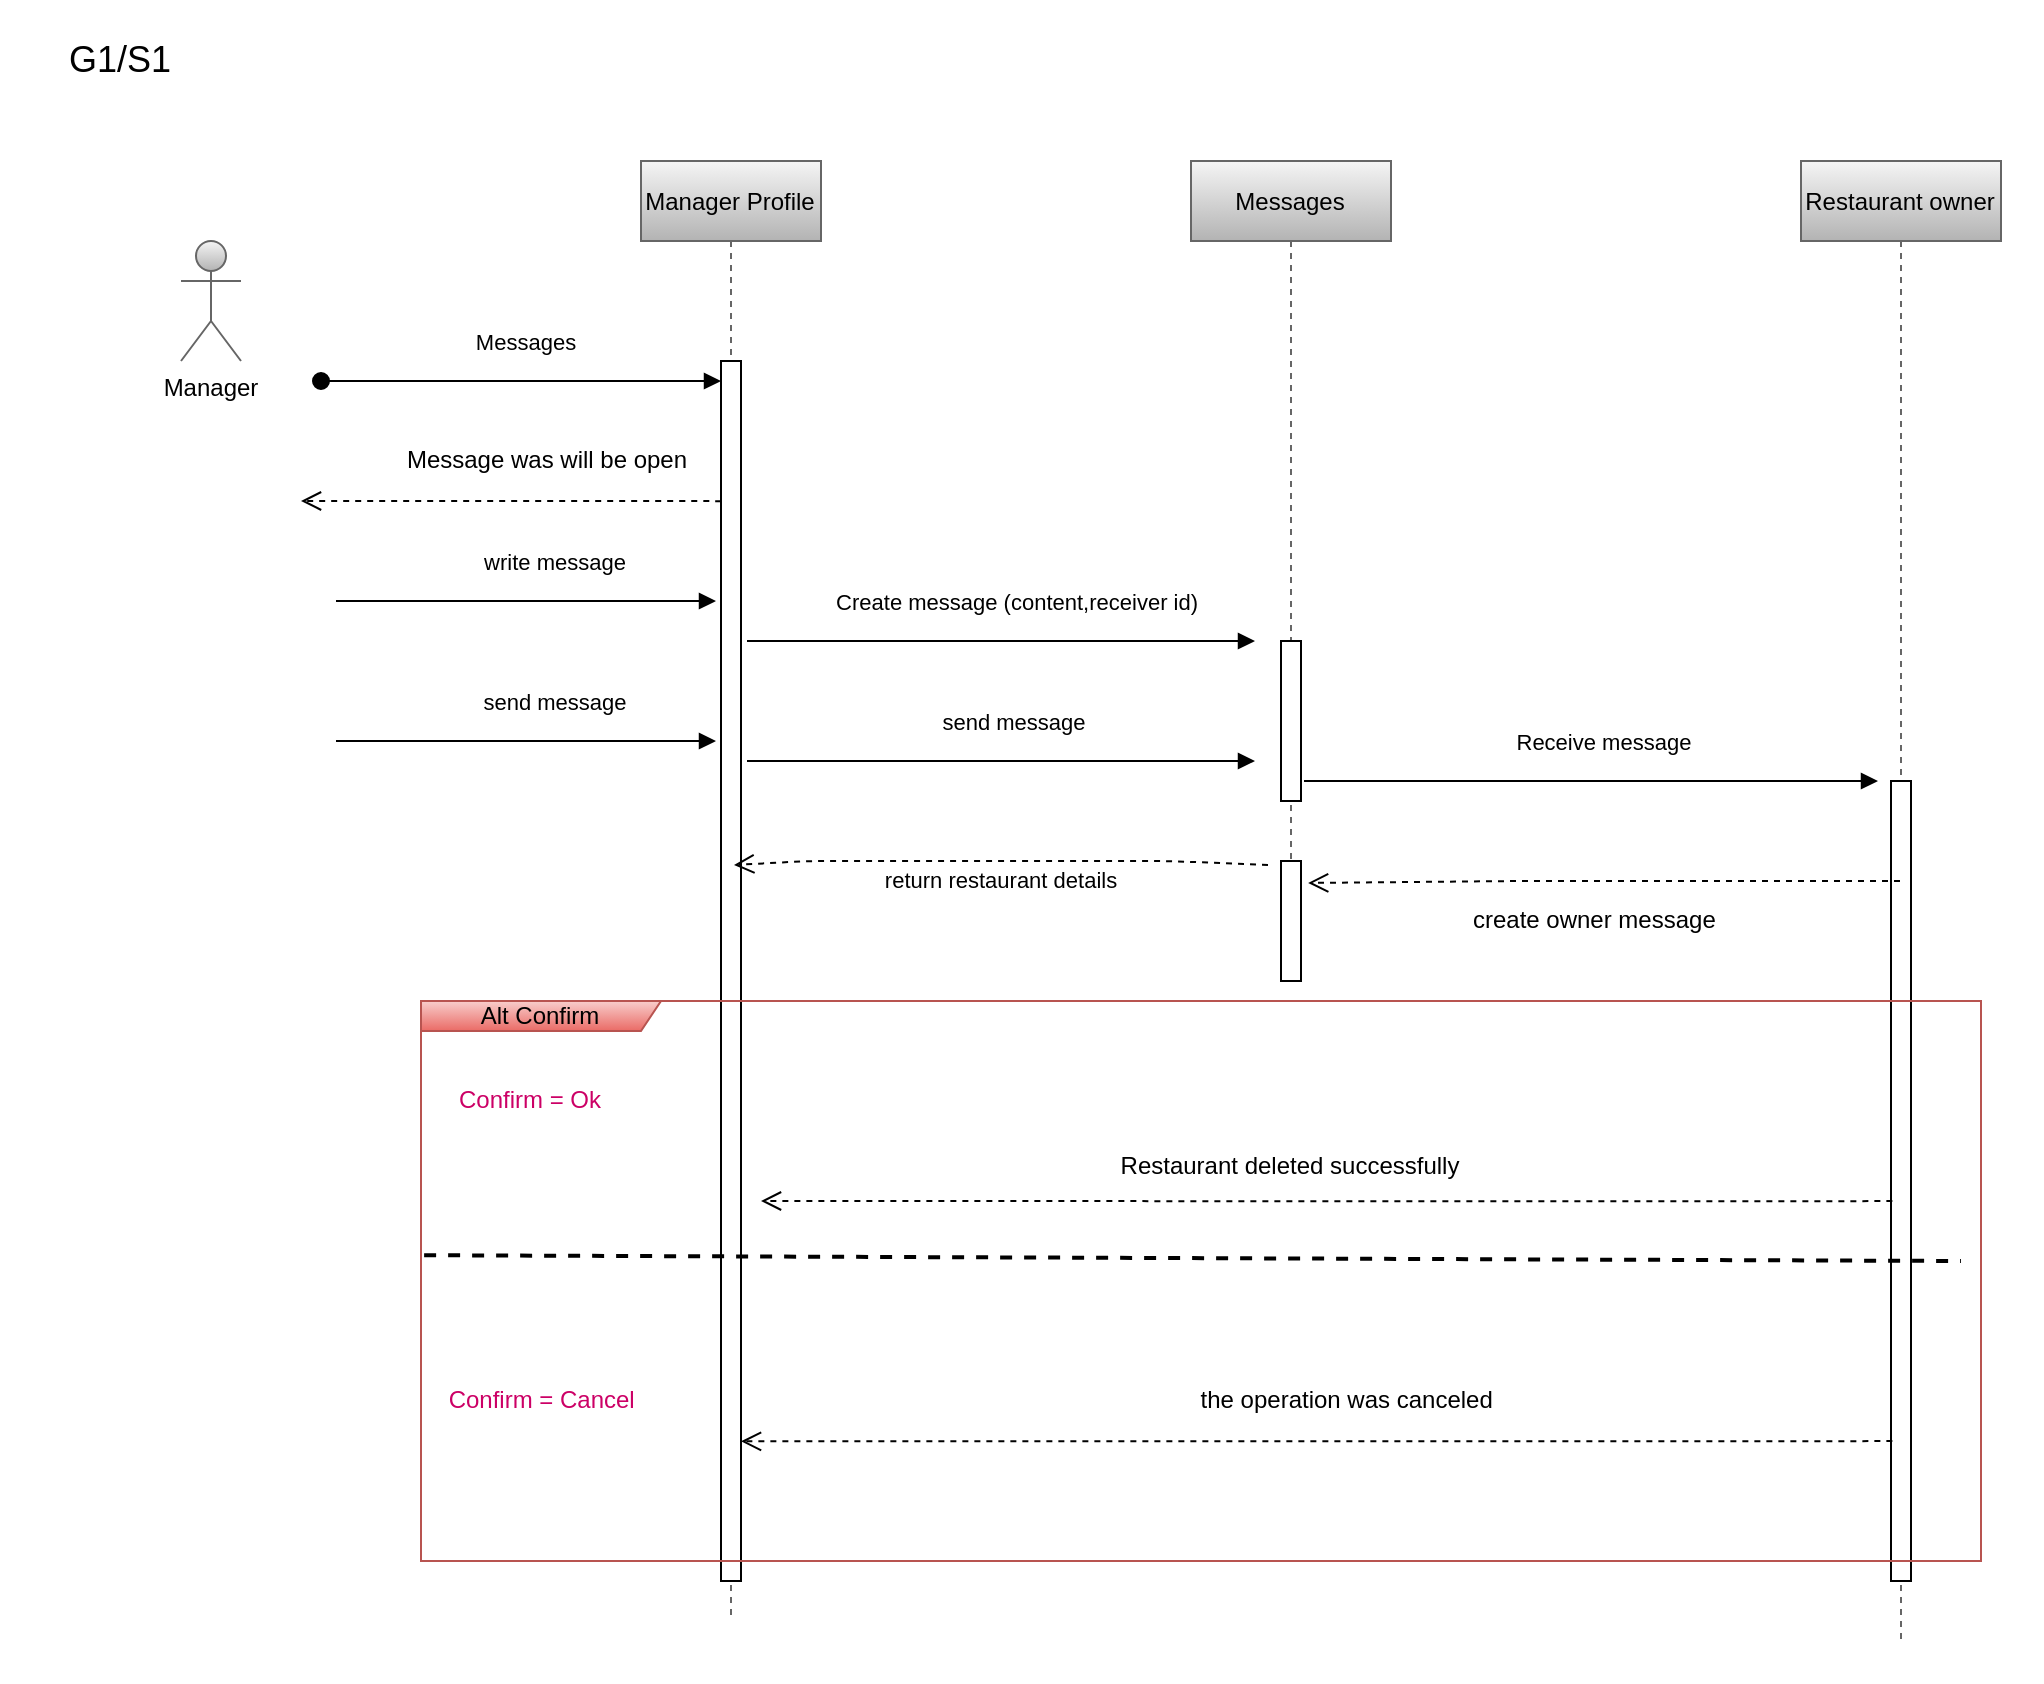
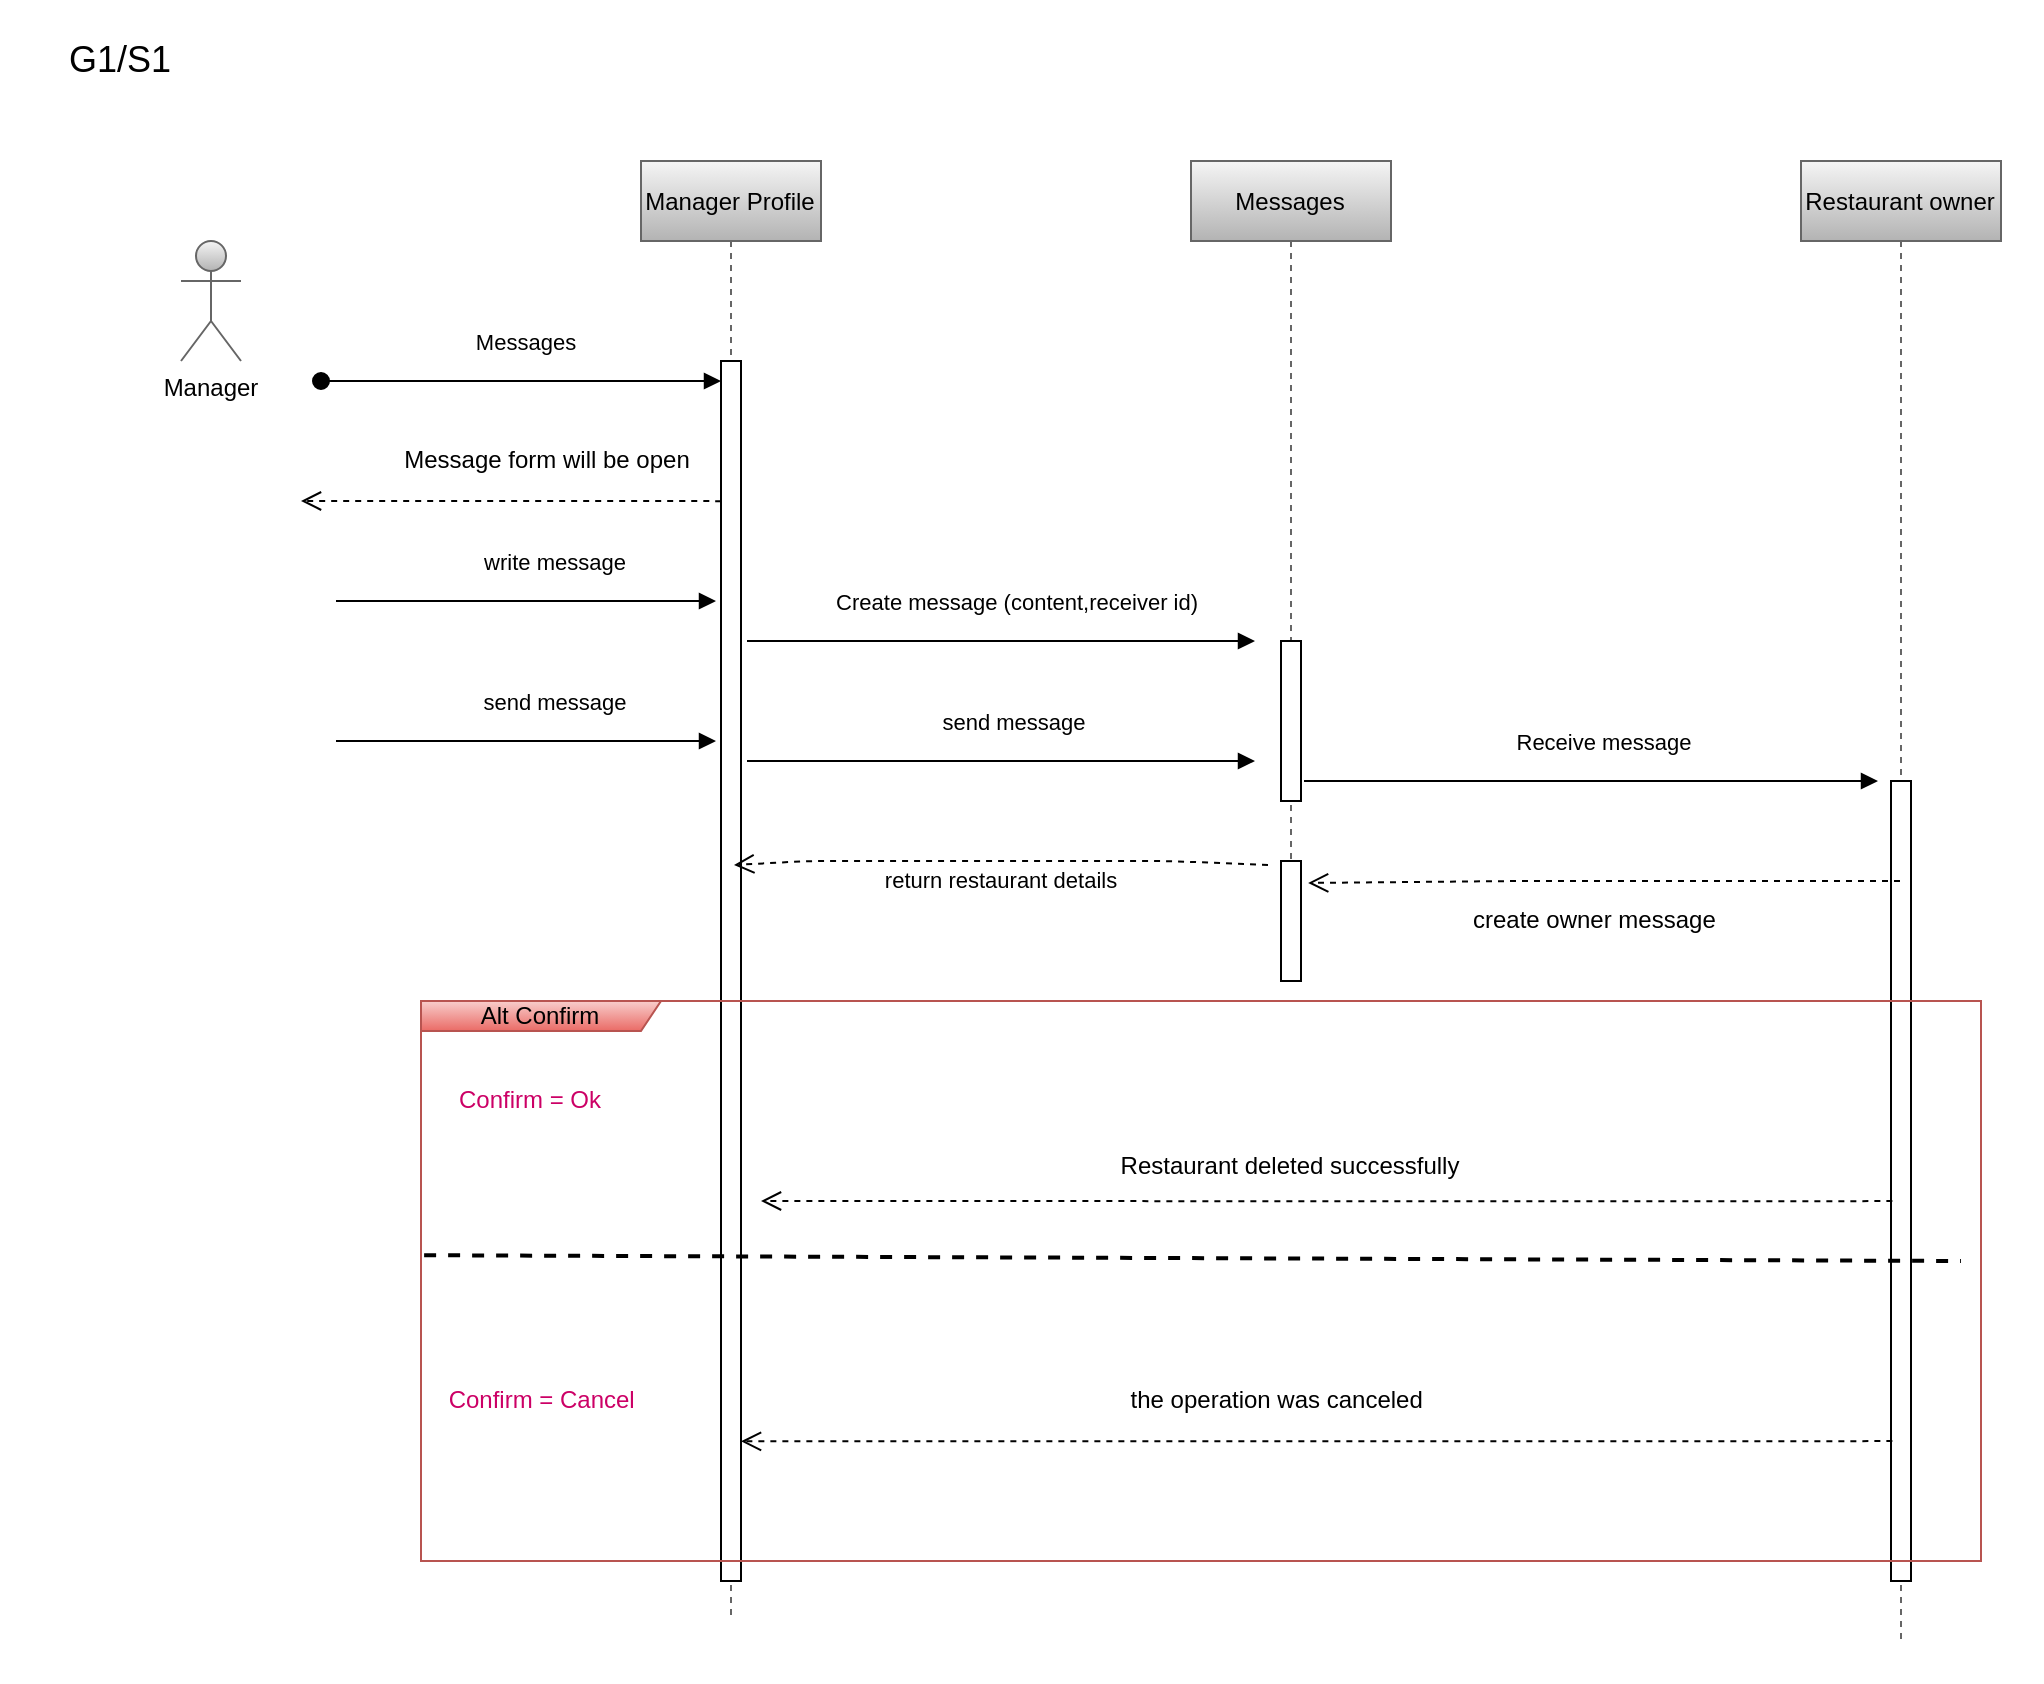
(548, 461) -> (548, 461)
(1351, 1401) -> (1281, 1401)
